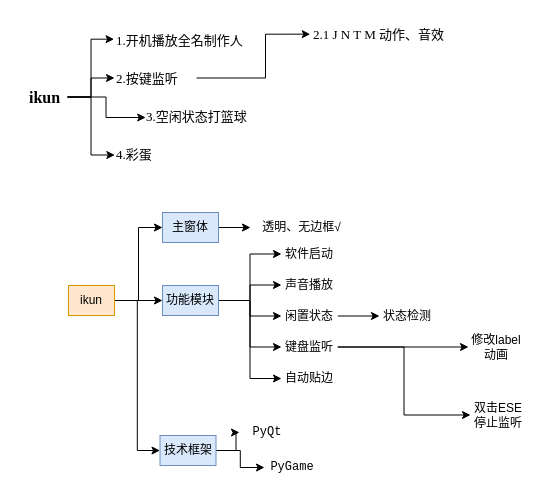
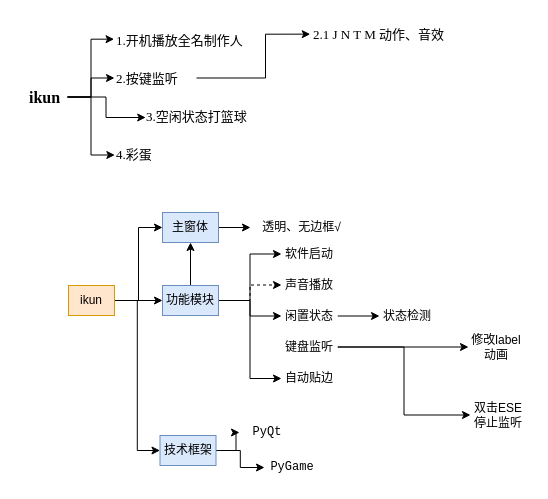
(263, 285) -> (263, 285)
(263, 347) -> (191, 267)
